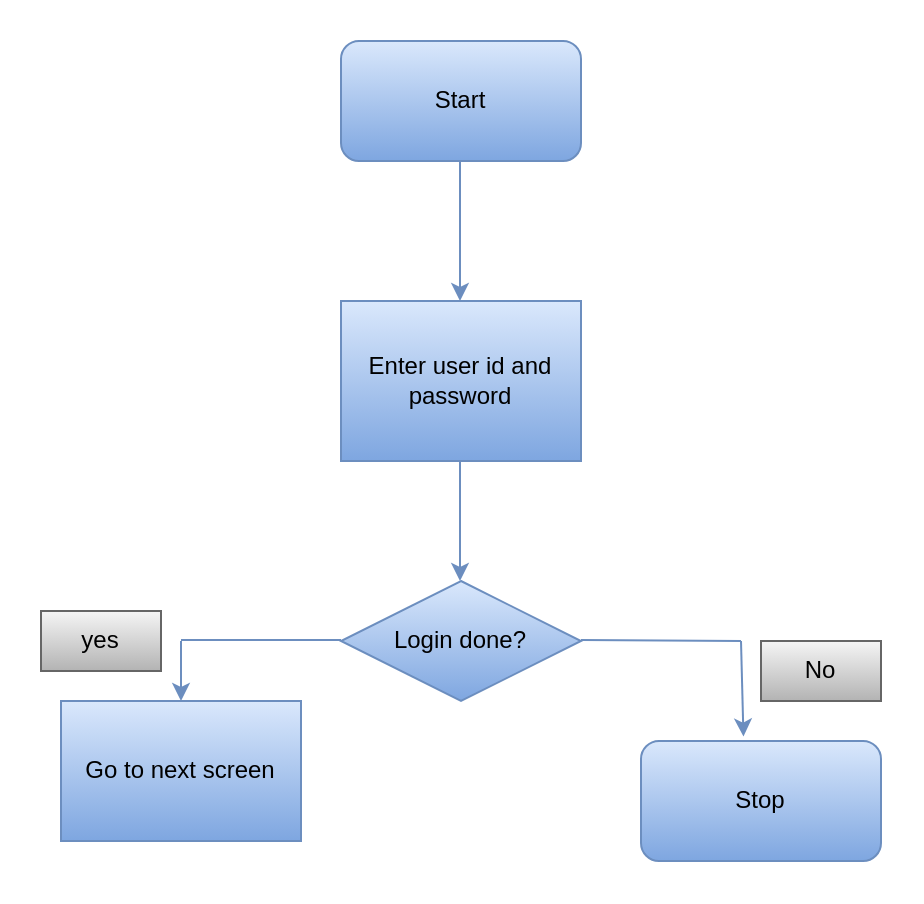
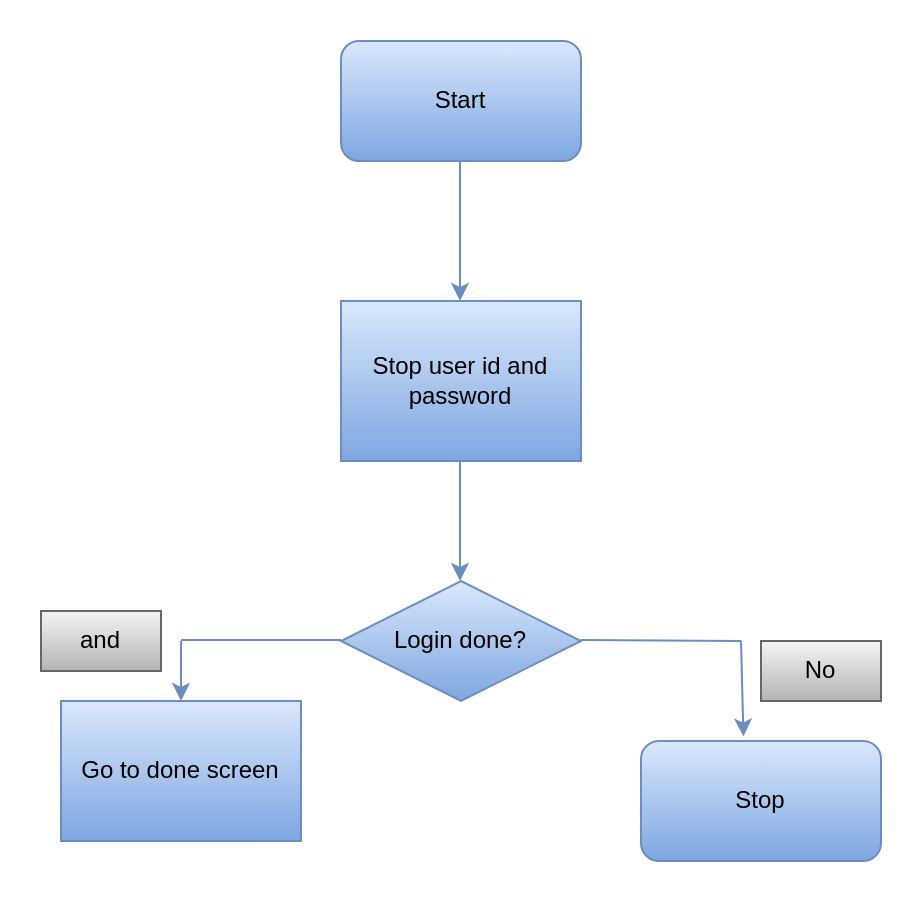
(461, 381) -> (461, 381)
(101, 641) -> (101, 641)
(181, 771) -> (181, 771)
